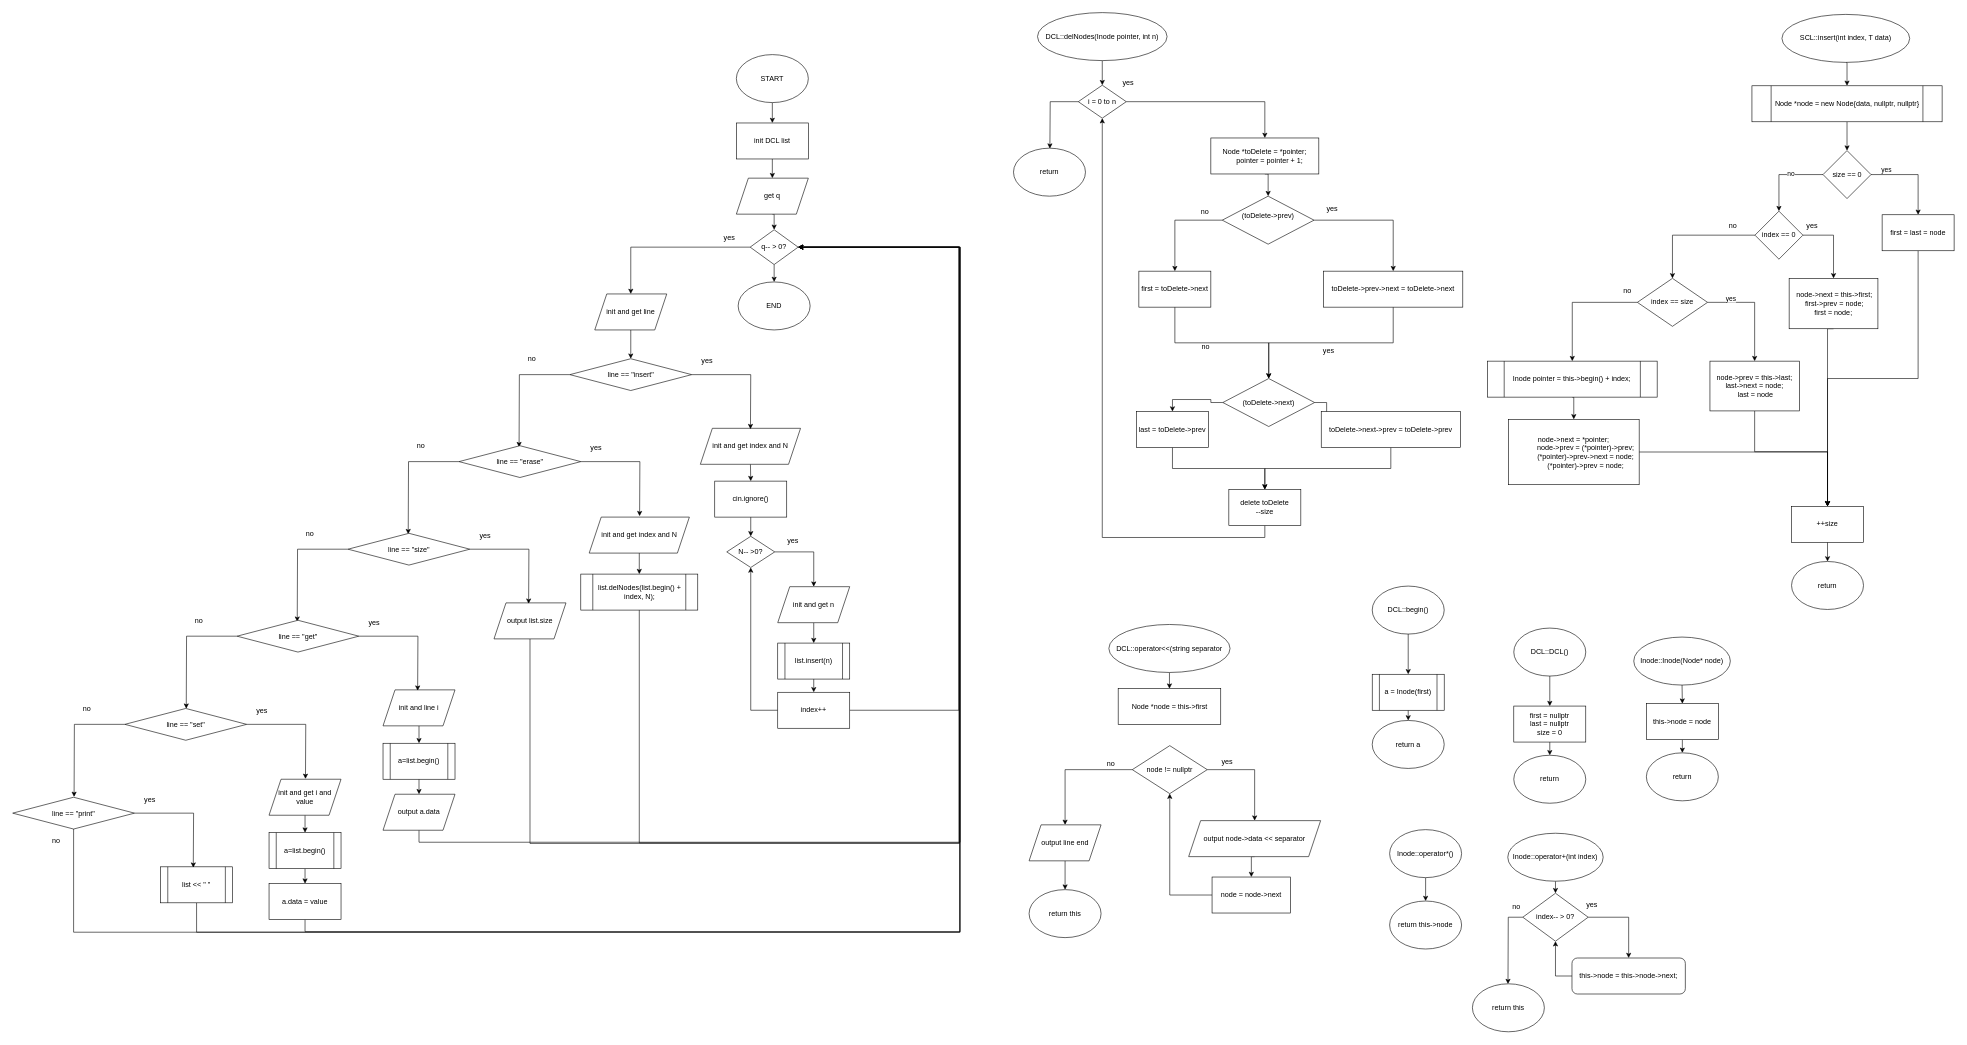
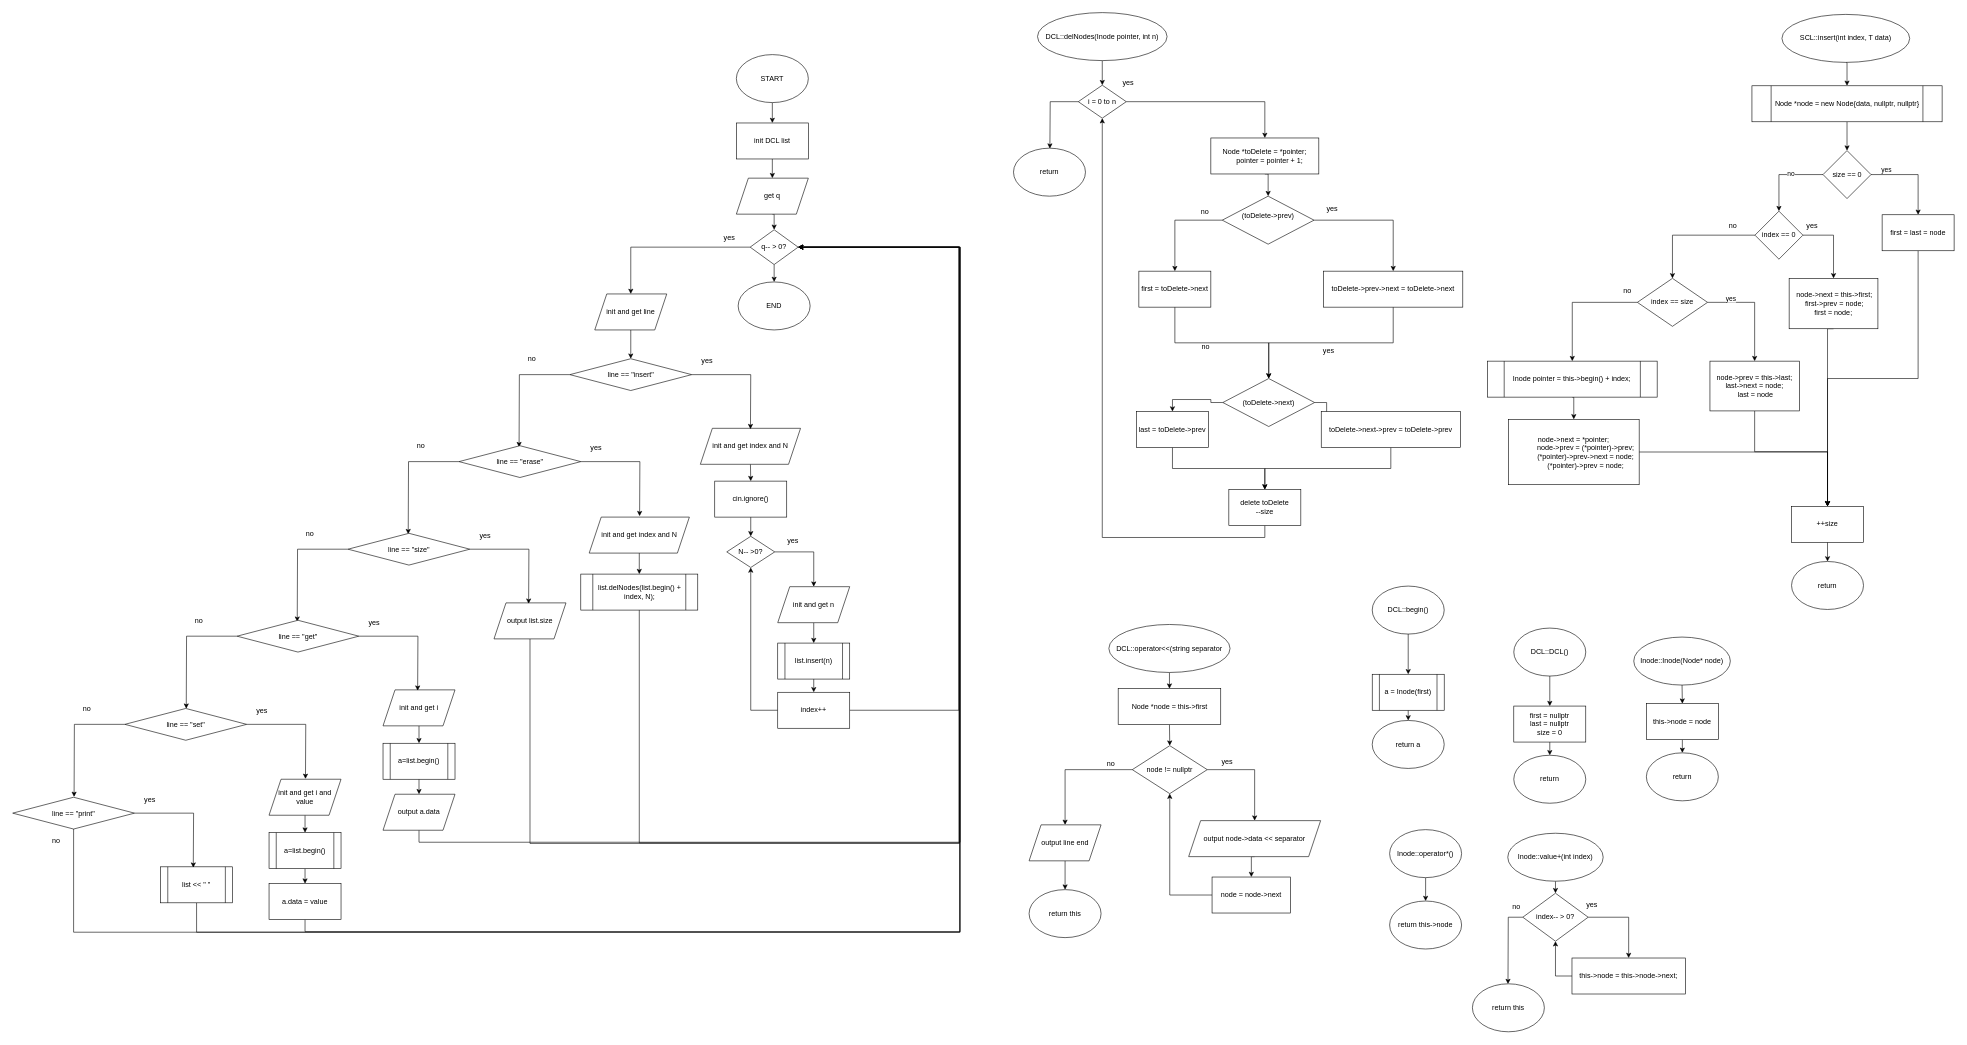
(419, 708) -> (419, 708)
none -> (1170, 733)
(1556, 857) -> (1556, 857)
(1629, 976) -> (1629, 976)
